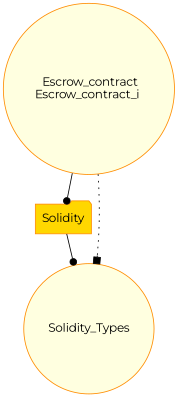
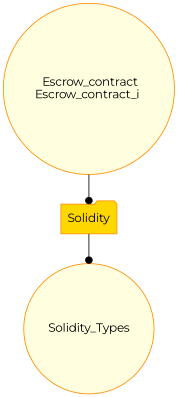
(99, 215) -> none
